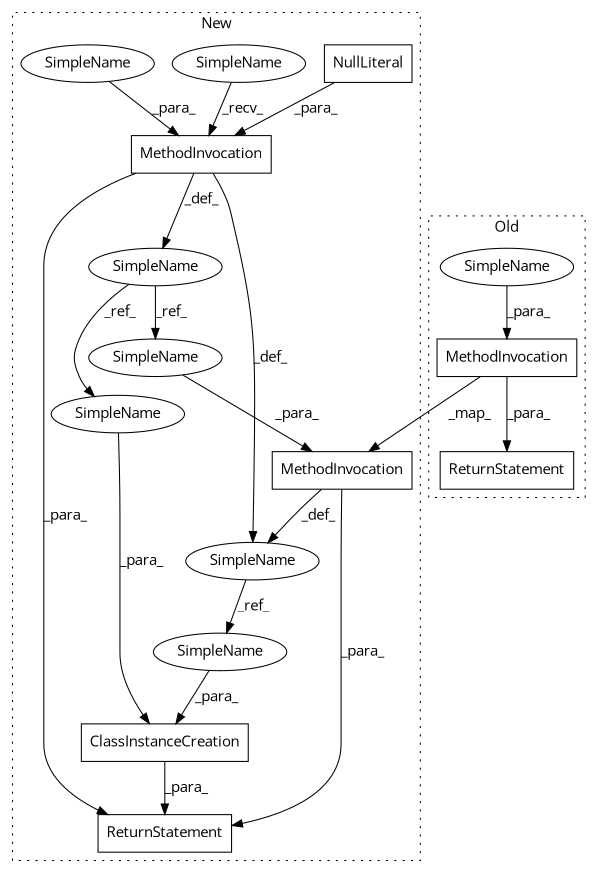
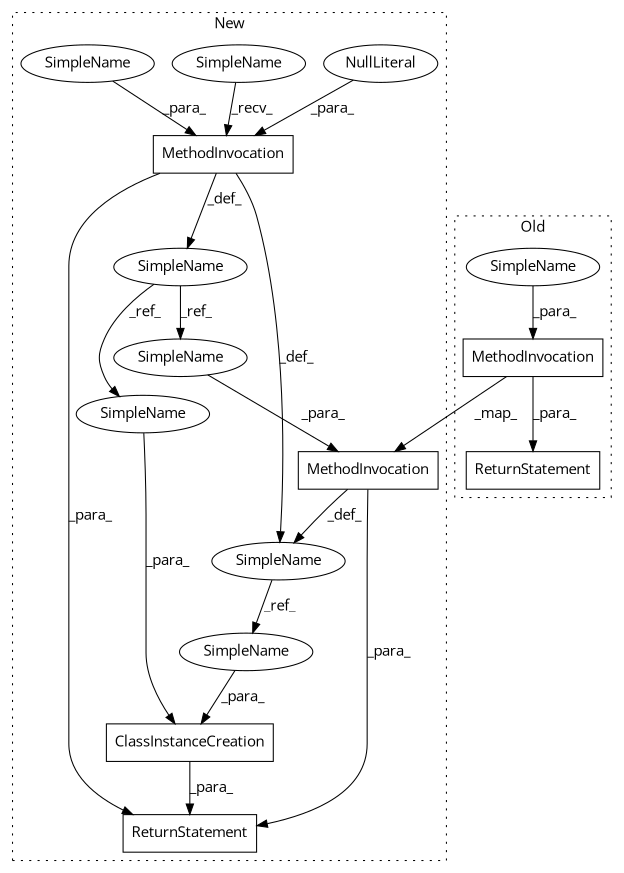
(368, 64) -> (381, 64)
